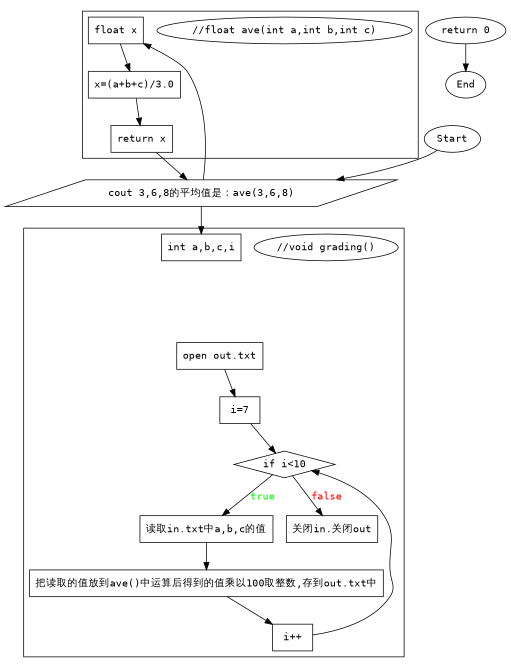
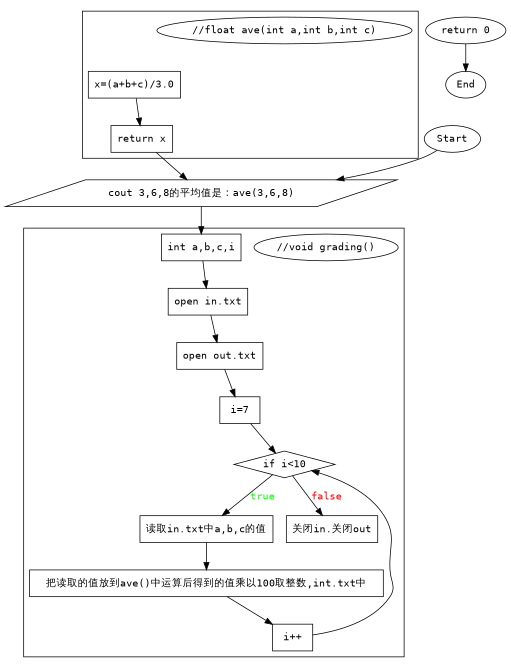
(116, 30) -> none
none -> (208, 302)
(206, 583) -> (206, 583)
